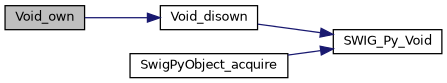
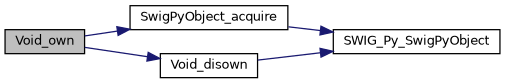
none -> (101, 33)
(388, 42) -> (417, 42)
